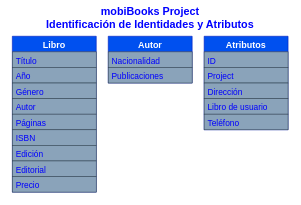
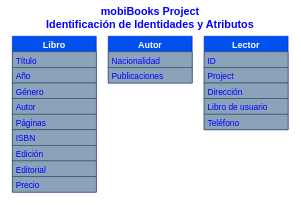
(246, 45) -> (246, 45)
